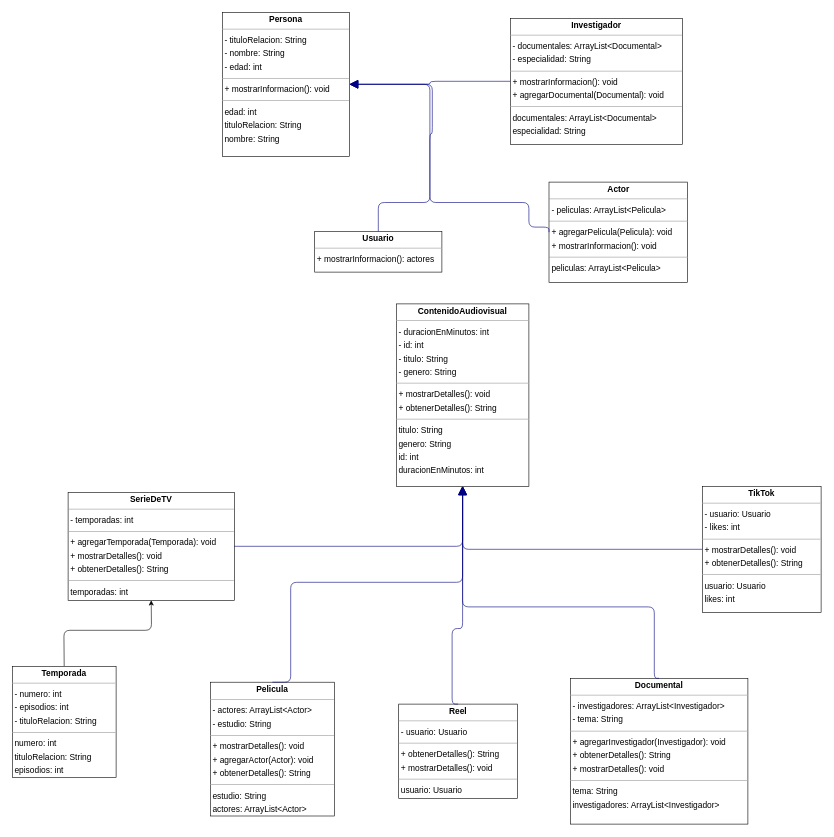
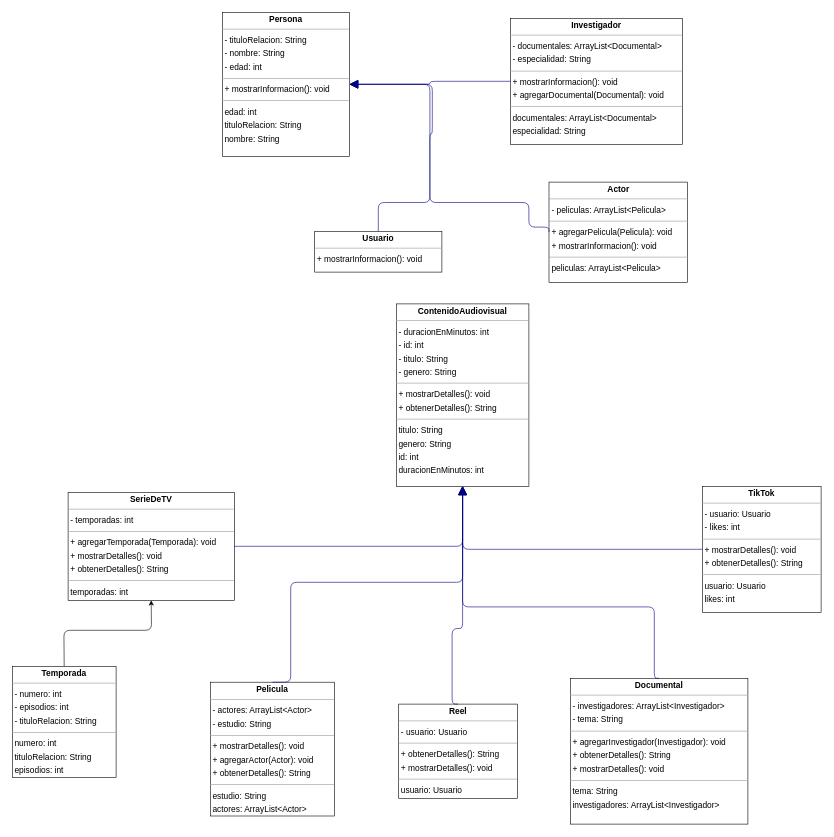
(383, 241) -> (375, 241)
